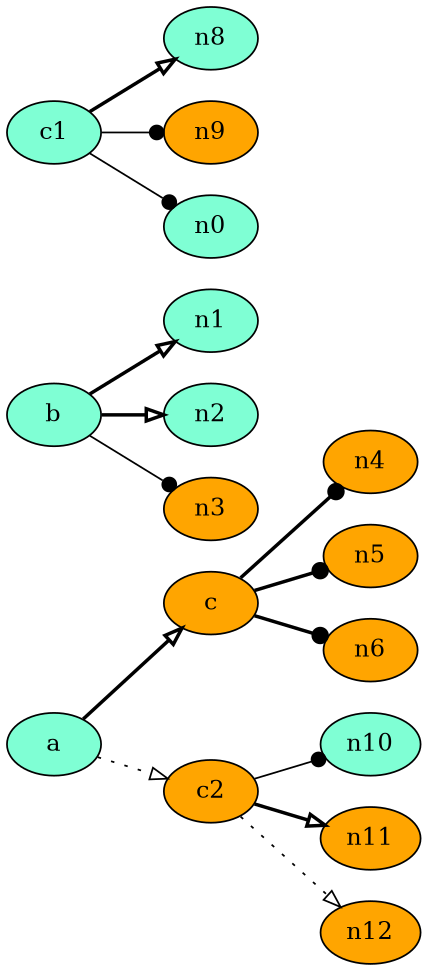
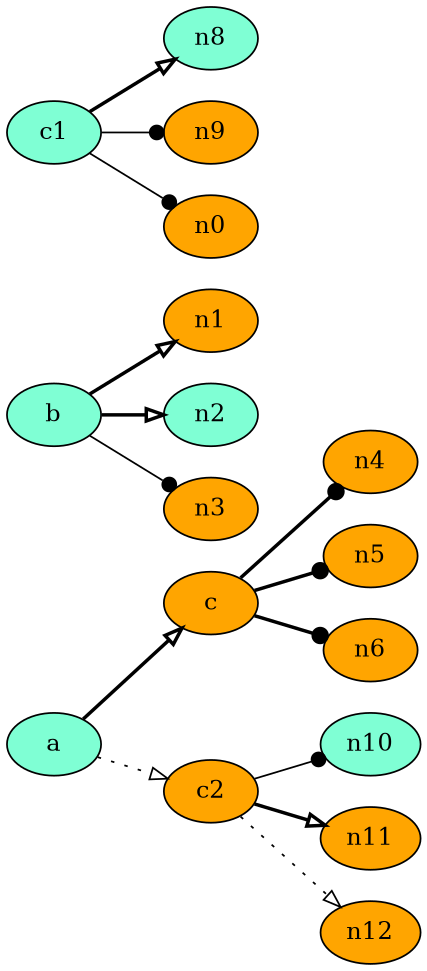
(211, 227) -> (211, 227)
(211, 321) -> (211, 321)
